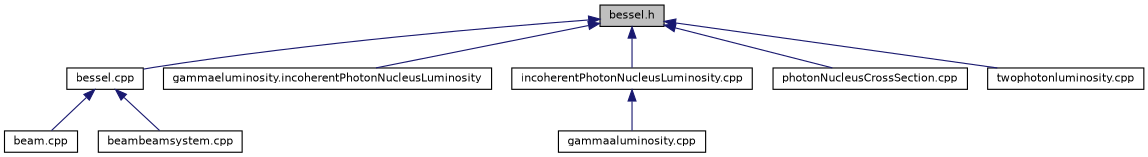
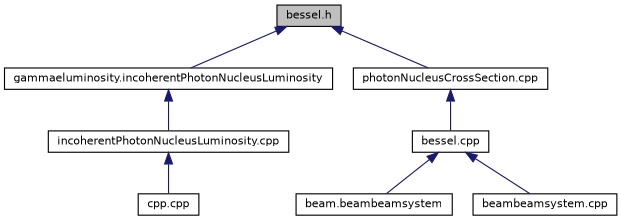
(365, 40) -> (451, 116)
(632, 53) -> (169, 116)
(1066, 79) -> none
(41, 142) -> (374, 204)
(632, 142) -> (169, 204)
